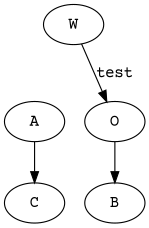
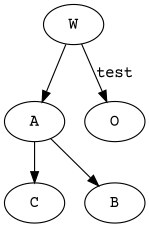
none -> (56, 68)
(115, 157) -> (71, 158)
